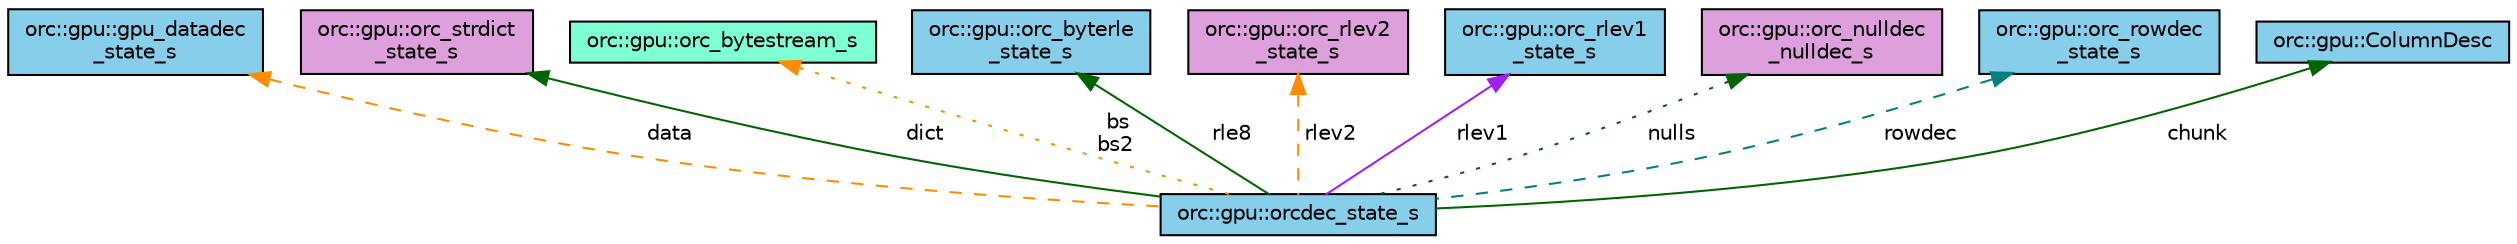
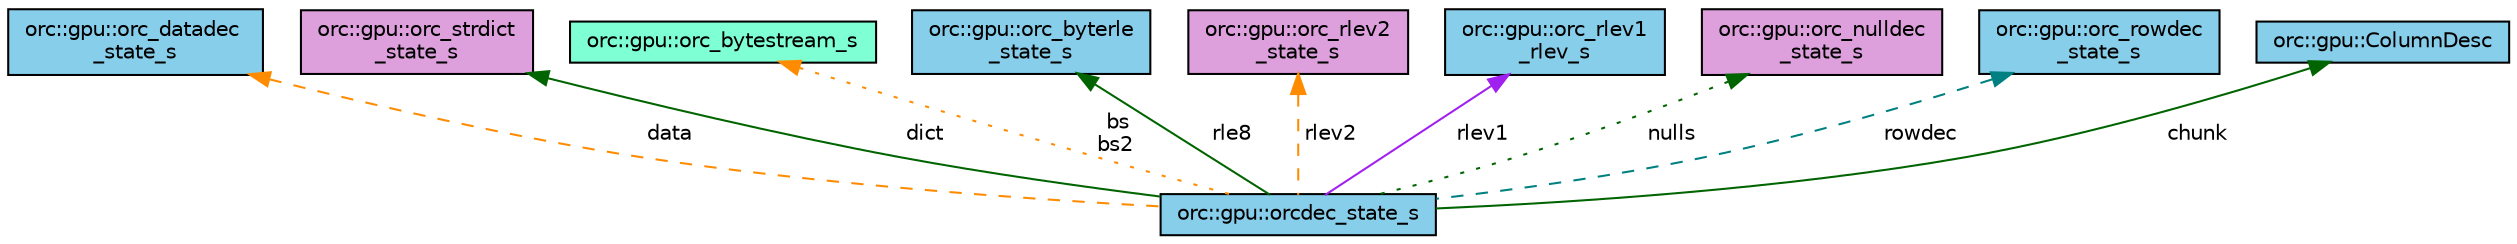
(136, 42) -> (136, 42)
(1555, 42) -> (1555, 42)
(1822, 42) -> (1822, 42)
